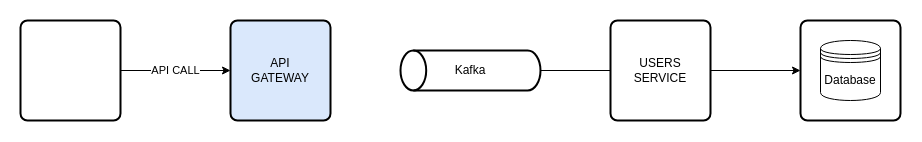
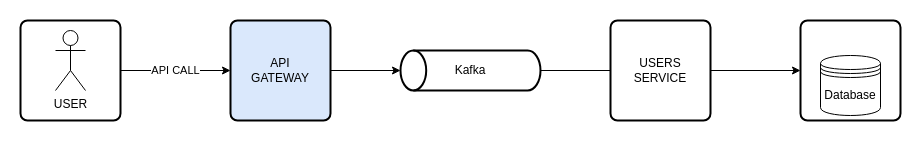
none -> (71, 61)
none -> (362, 71)
(851, 71) -> (851, 86)
